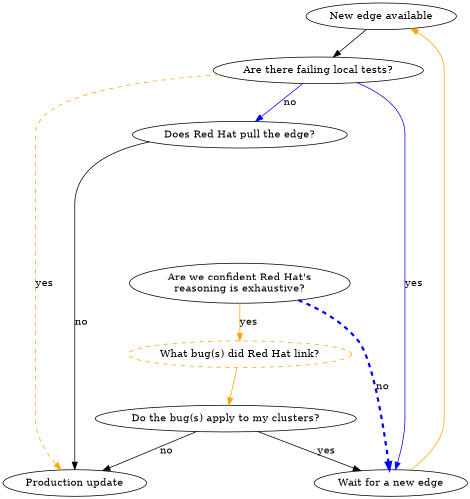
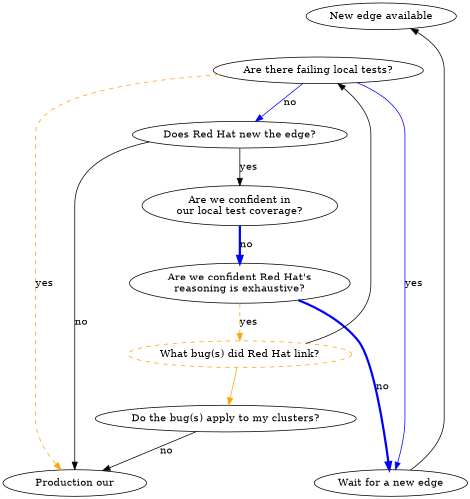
(353, 41) -> (371, 229)
(240, 135) -> (240, 135)
none -> (240, 206)
(444, 252) -> (444, 252)
(240, 318) -> (240, 318)
(369, 365) -> (369, 365)
(306, 450) -> none
(75, 483) -> (75, 483)
